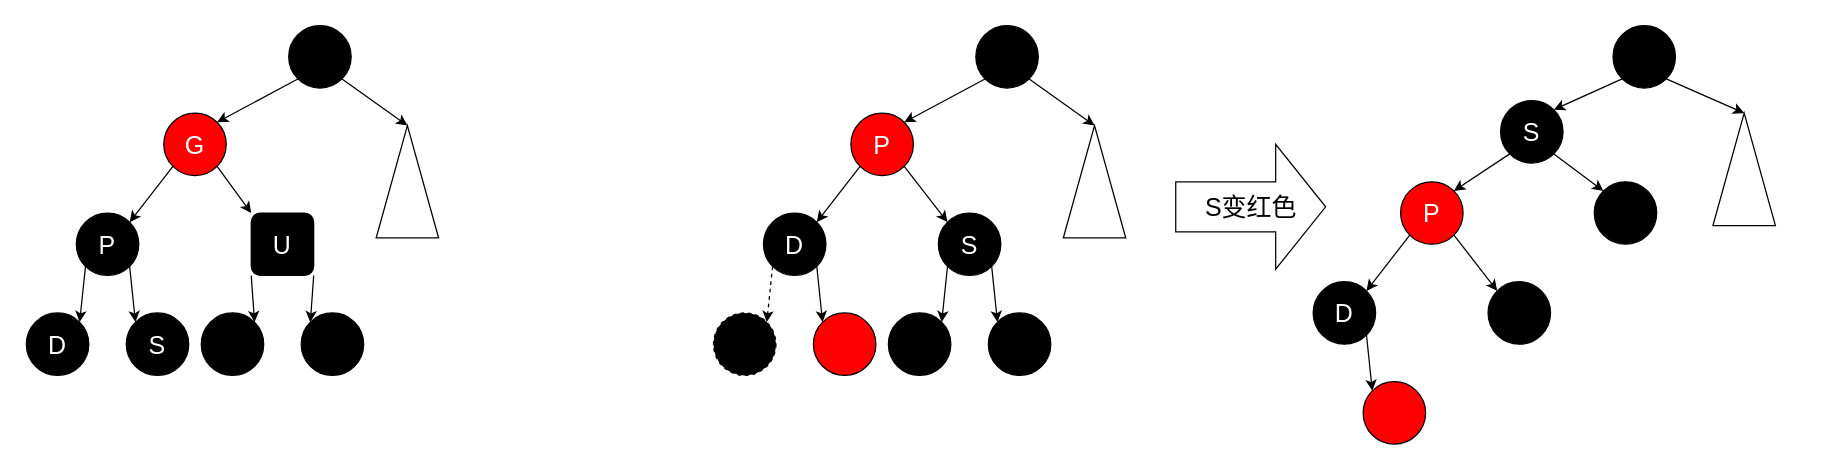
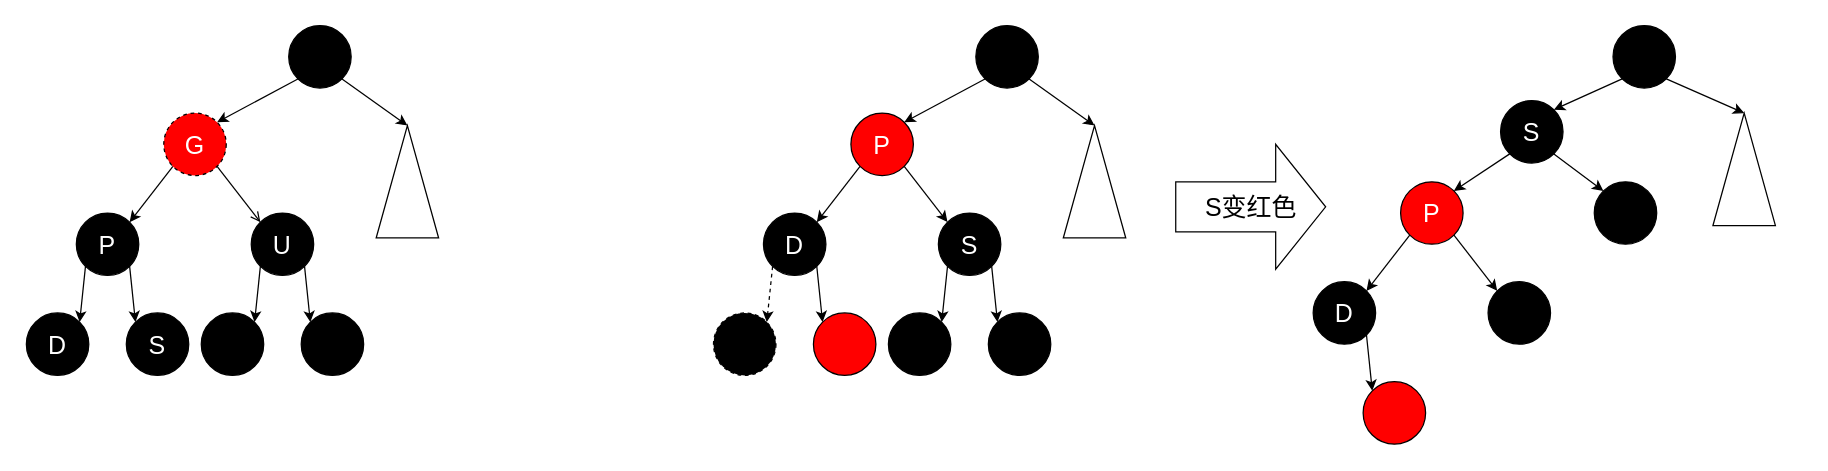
(194, 144) -> (194, 144)
(236, 193) -> (242, 199)
(282, 244) -> (282, 244)
